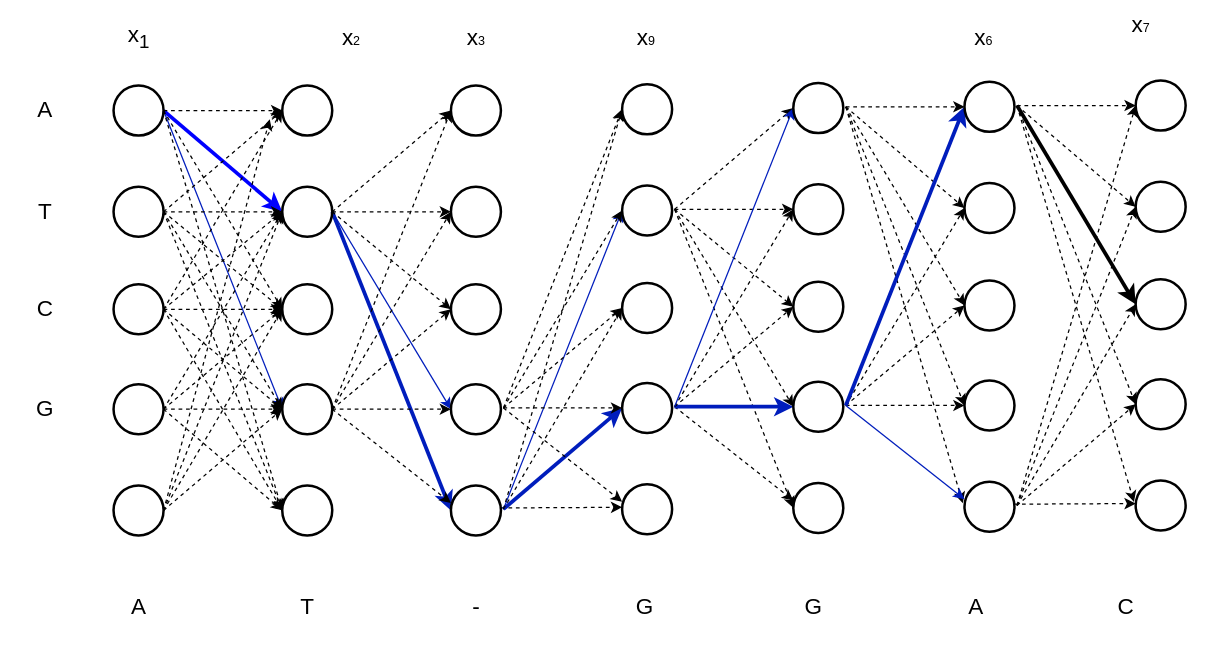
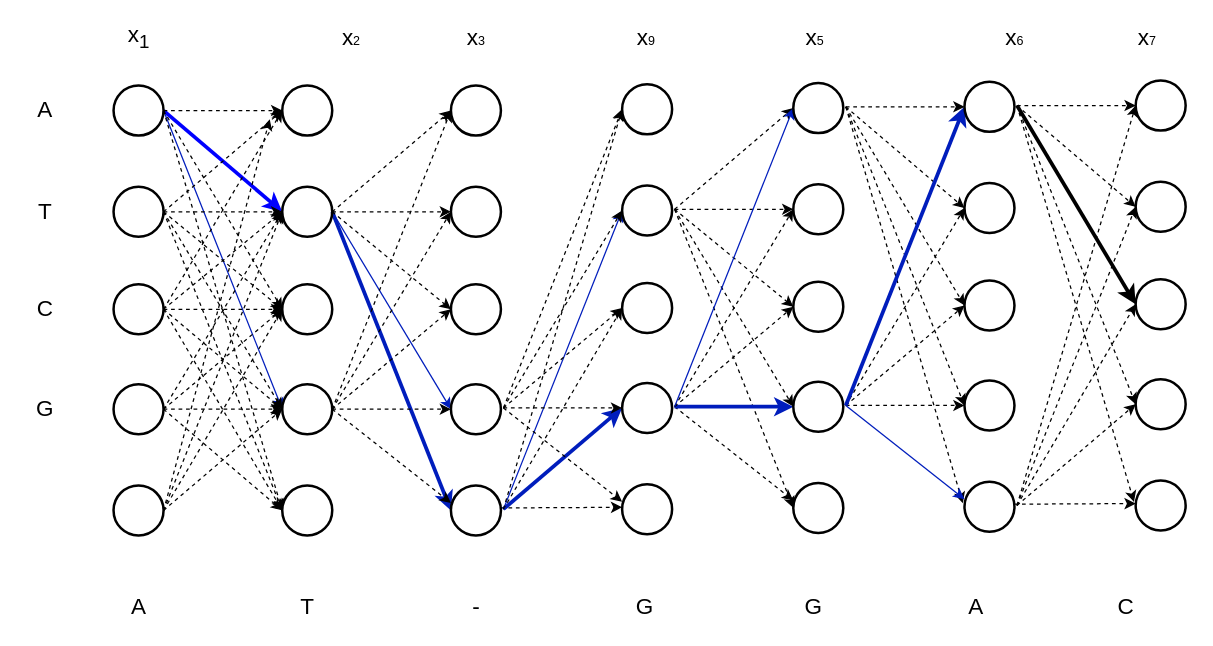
(1141, 26) -> (1147, 38)
none -> (814, 38)
(983, 38) -> (1014, 38)
